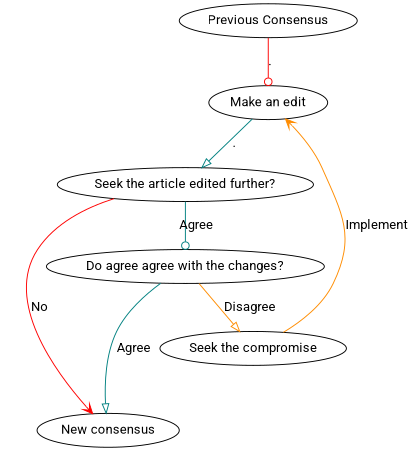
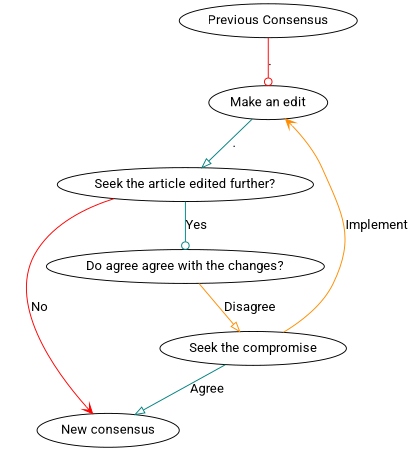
(197, 226) -> (197, 226)
(115, 335) -> (184, 387)
